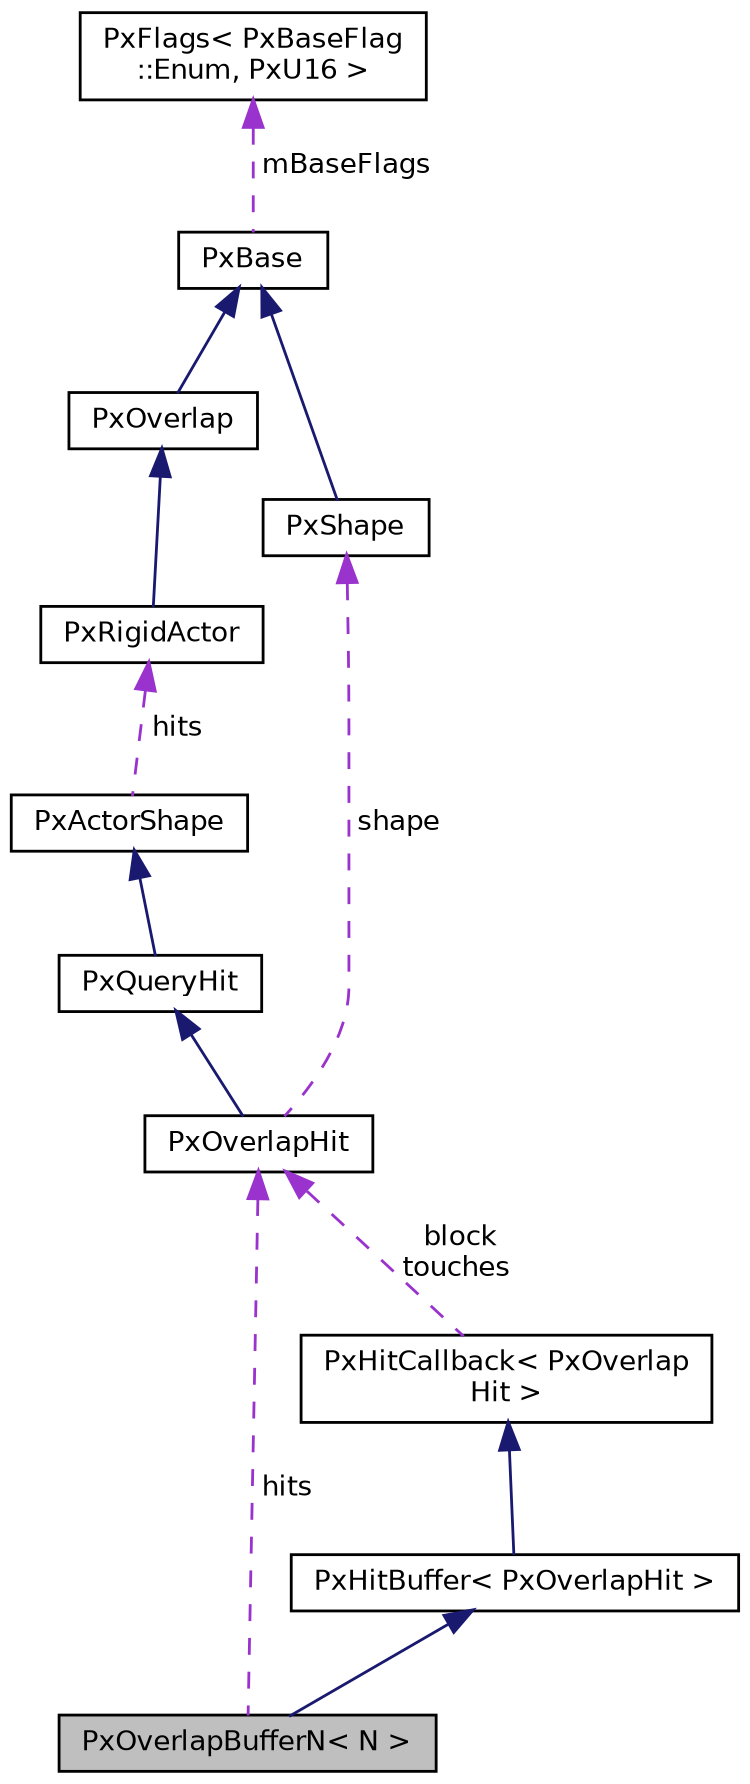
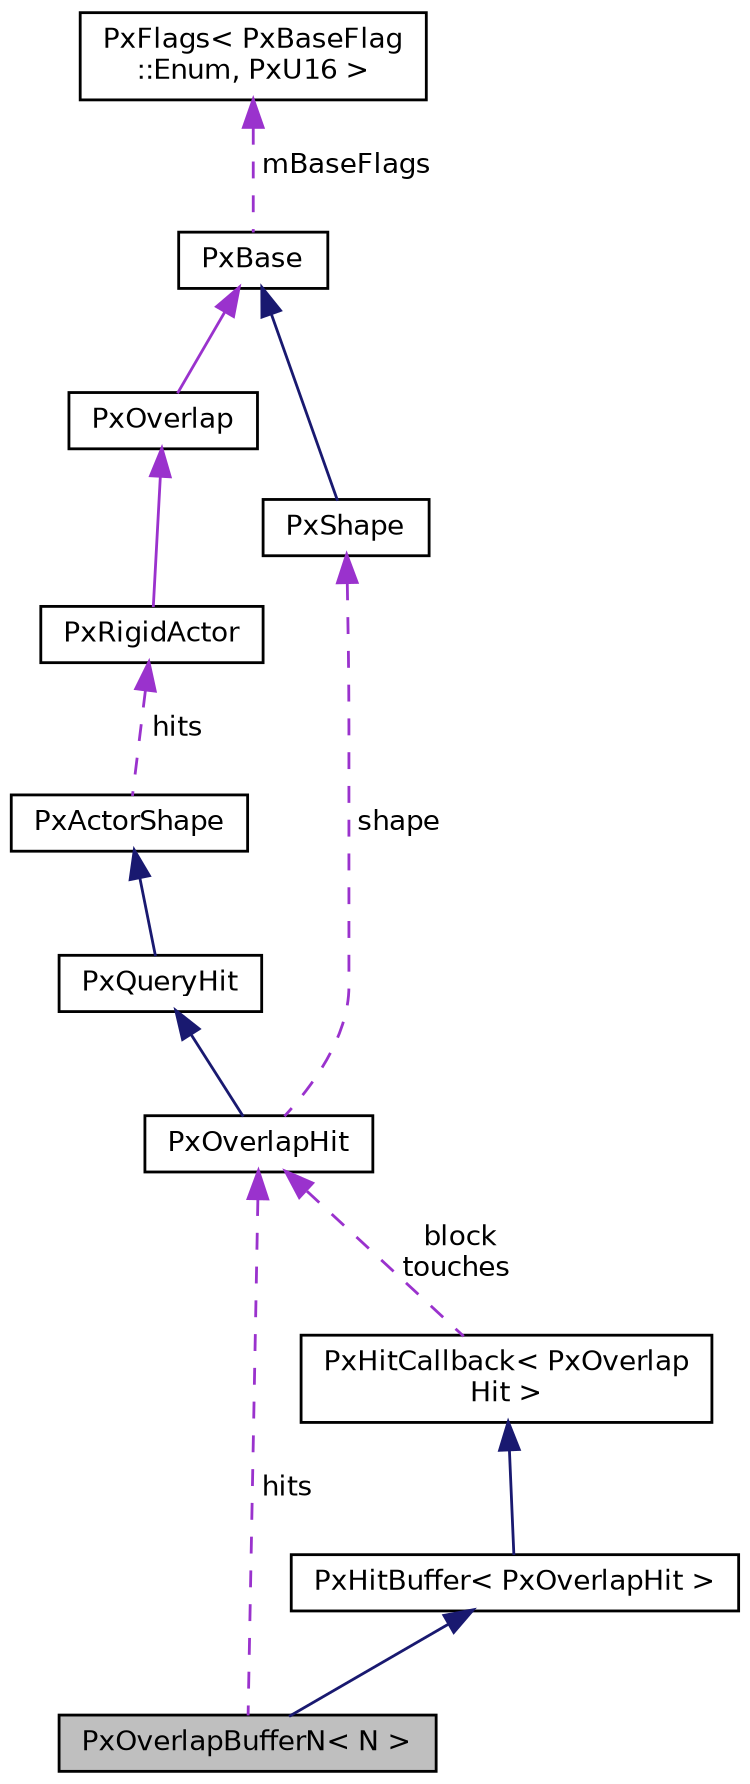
(201, 353) -> (201, 353)
(157, 542) -> (157, 542)
